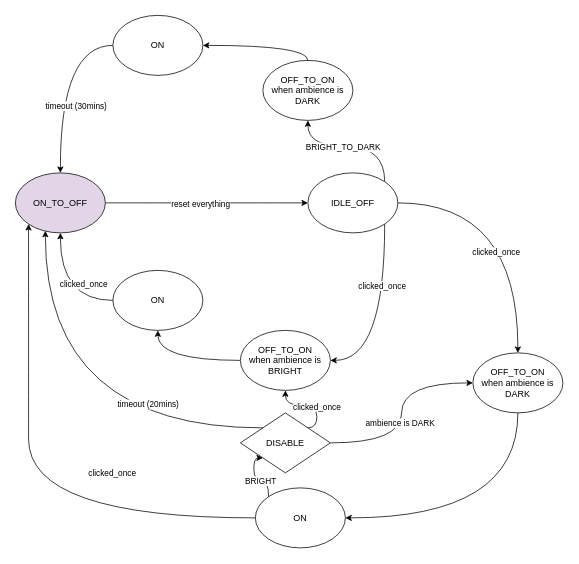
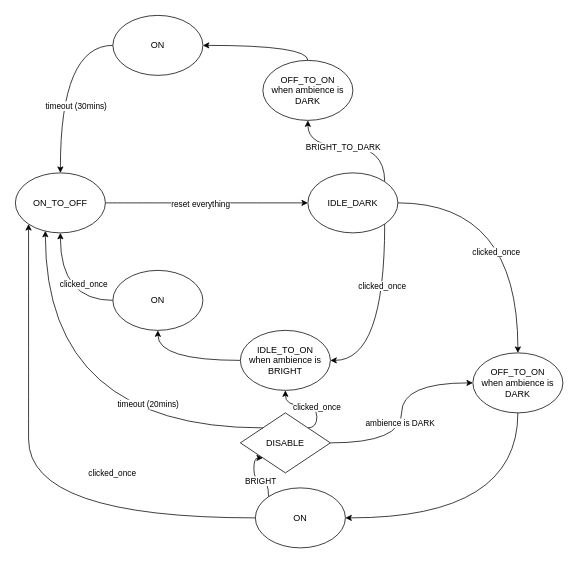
(60, 203) -> (60, 203)
(353, 203) -> (353, 203)
(285, 360) -> (285, 360)
